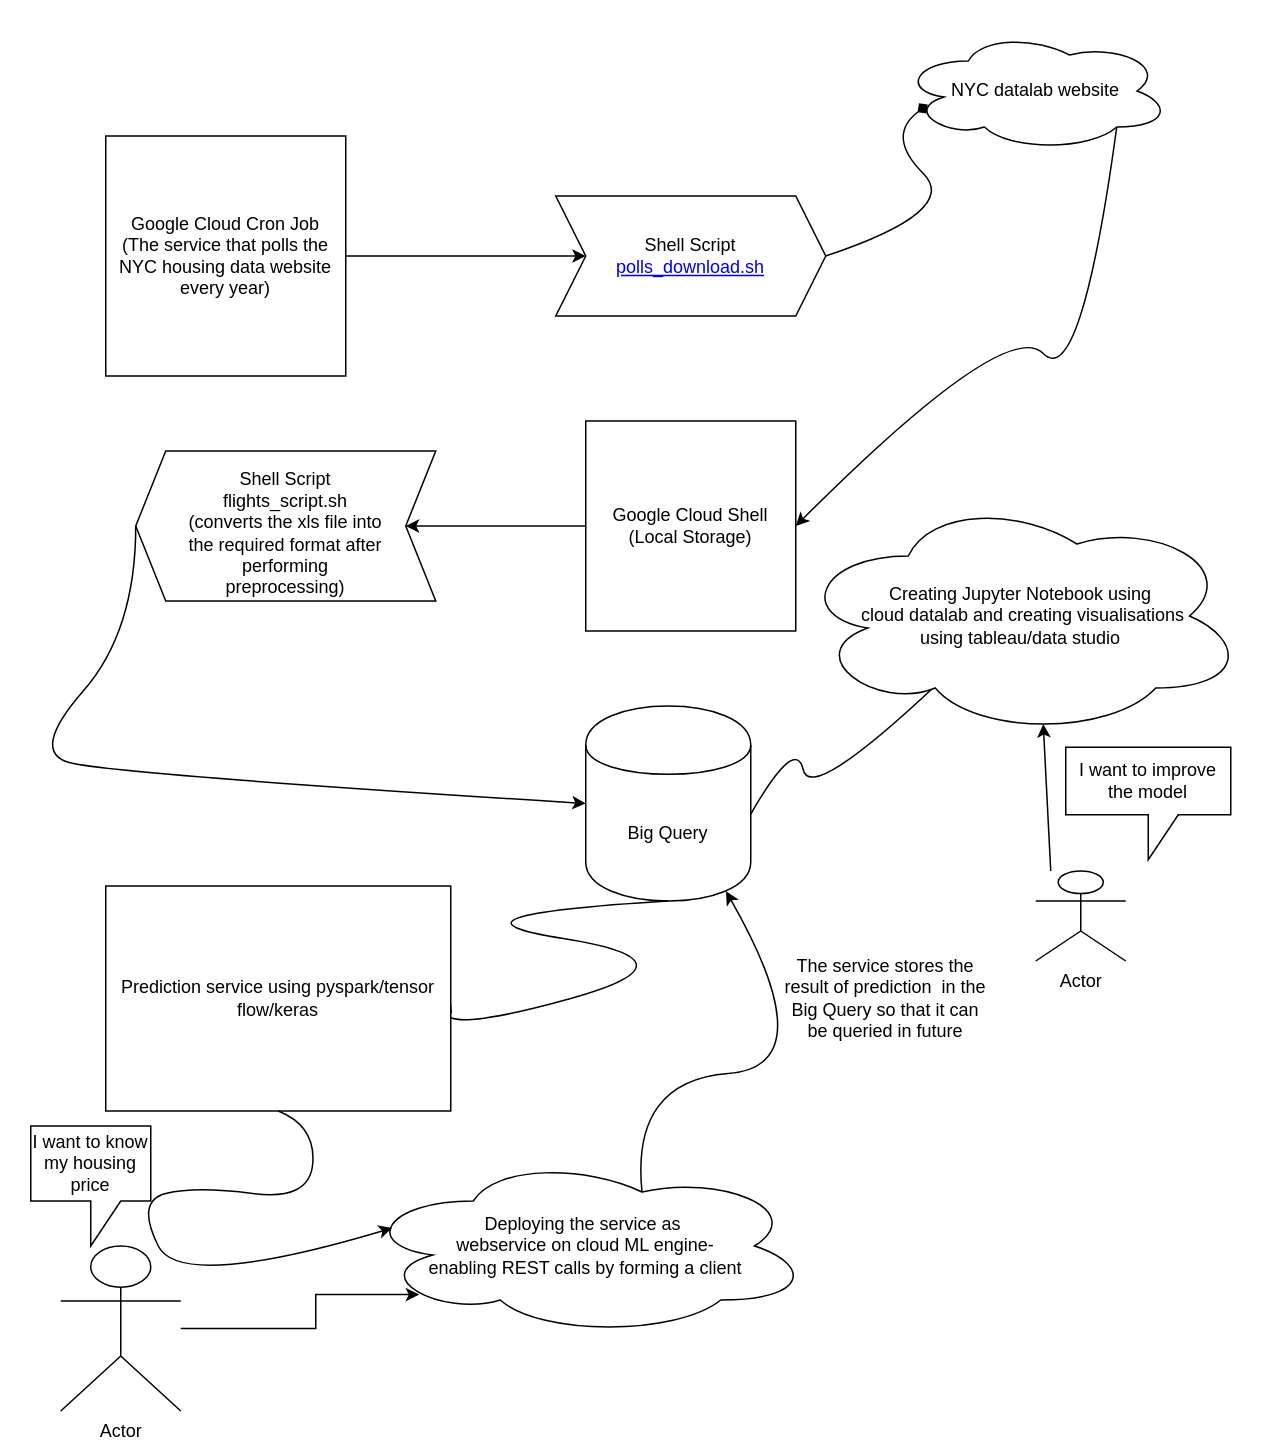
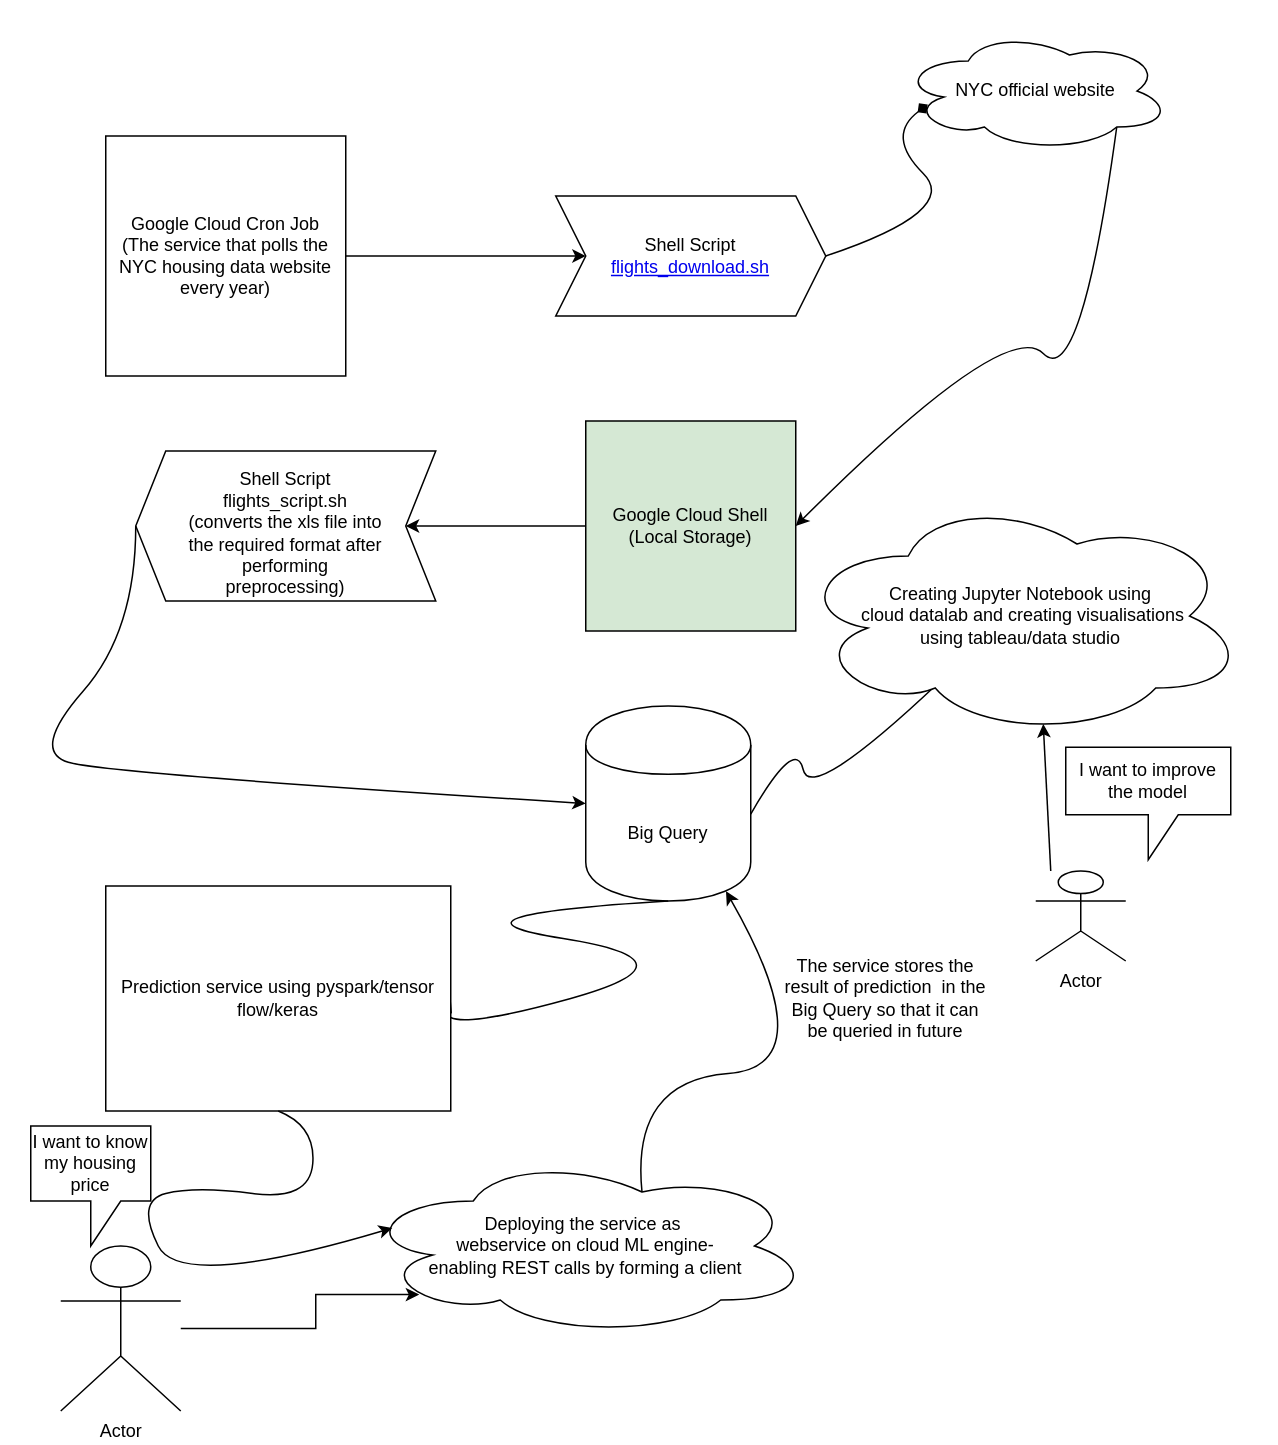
(1036, 91) -> (1036, 91)
(691, 256) -> (691, 256)
(691, 526) -> (691, 526)
